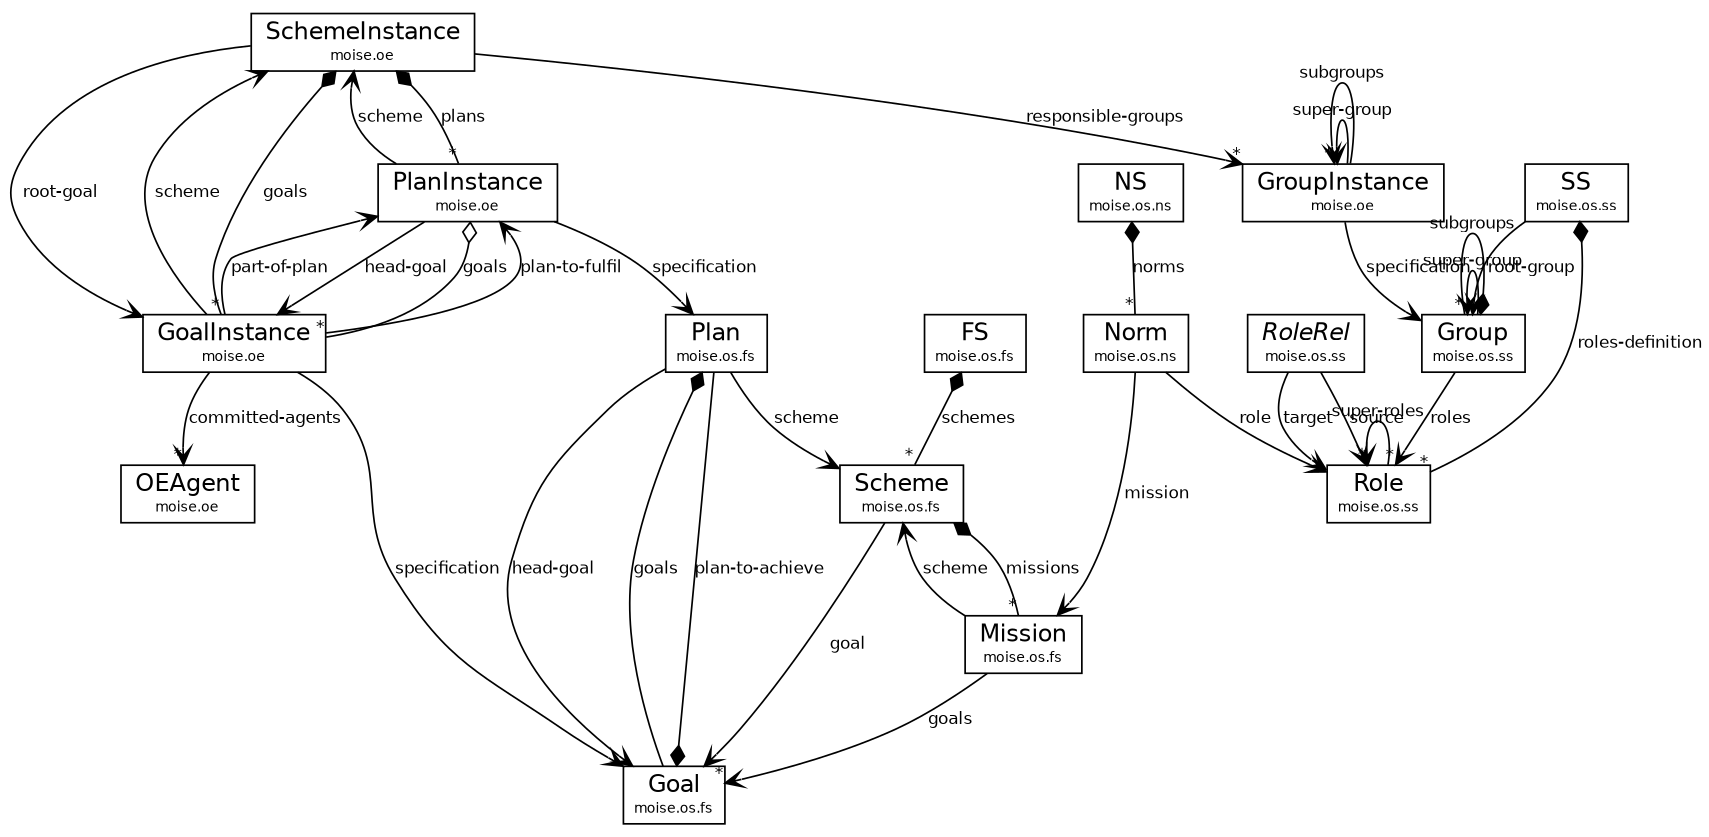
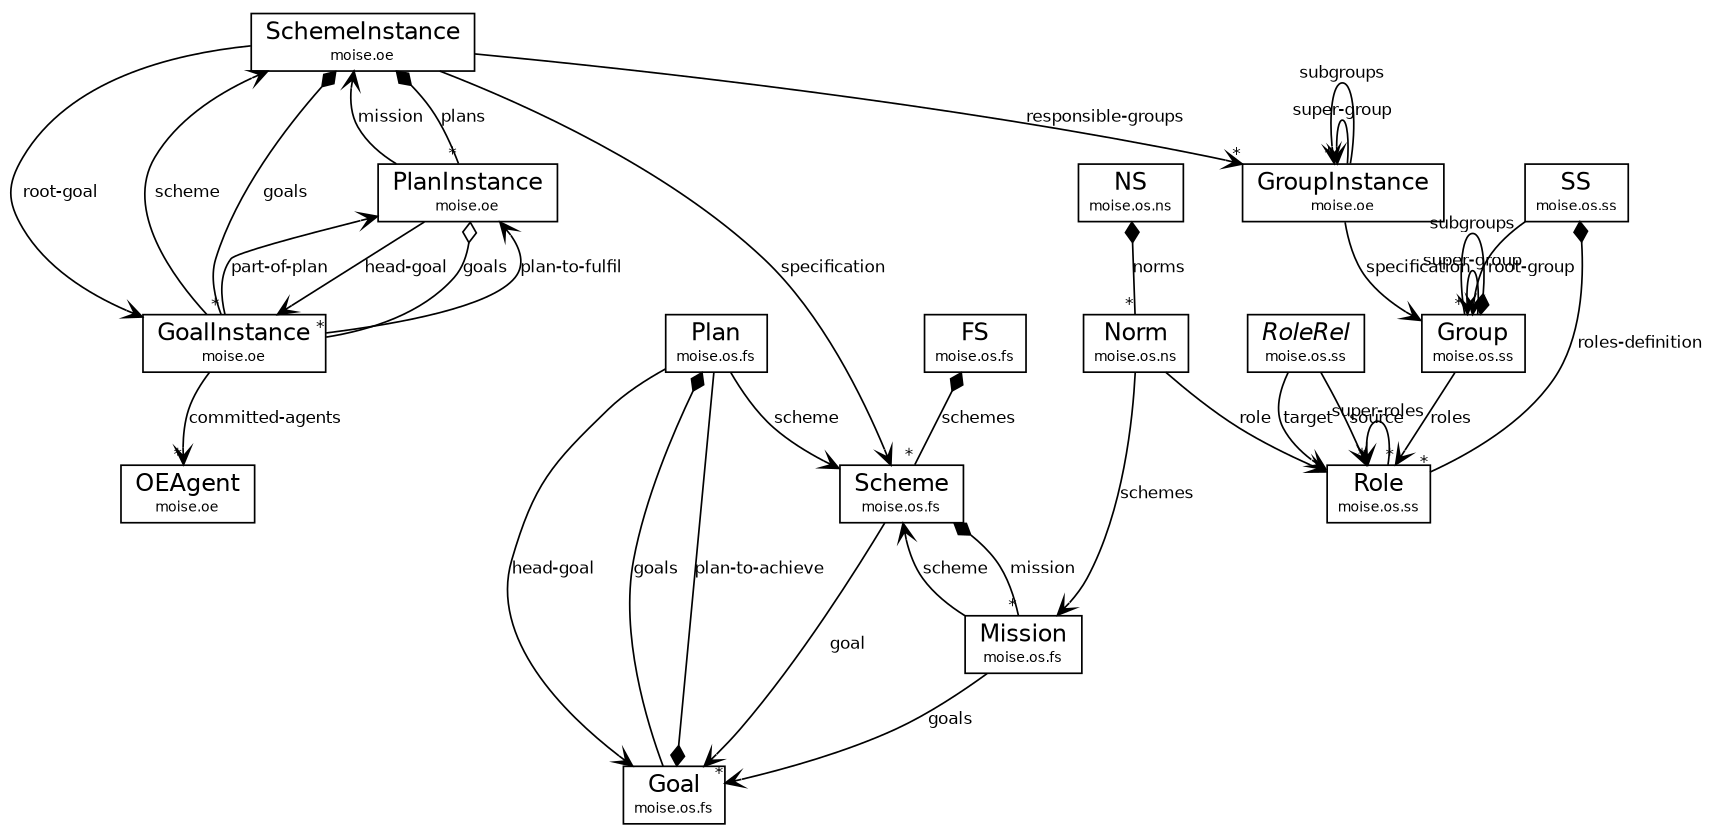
(391, 118) -> (391, 118)
none -> (706, 212)
(622, 254) -> none
(1157, 494) -> (1157, 494)
(1043, 569) -> (1043, 569)
(407, 597) -> none
